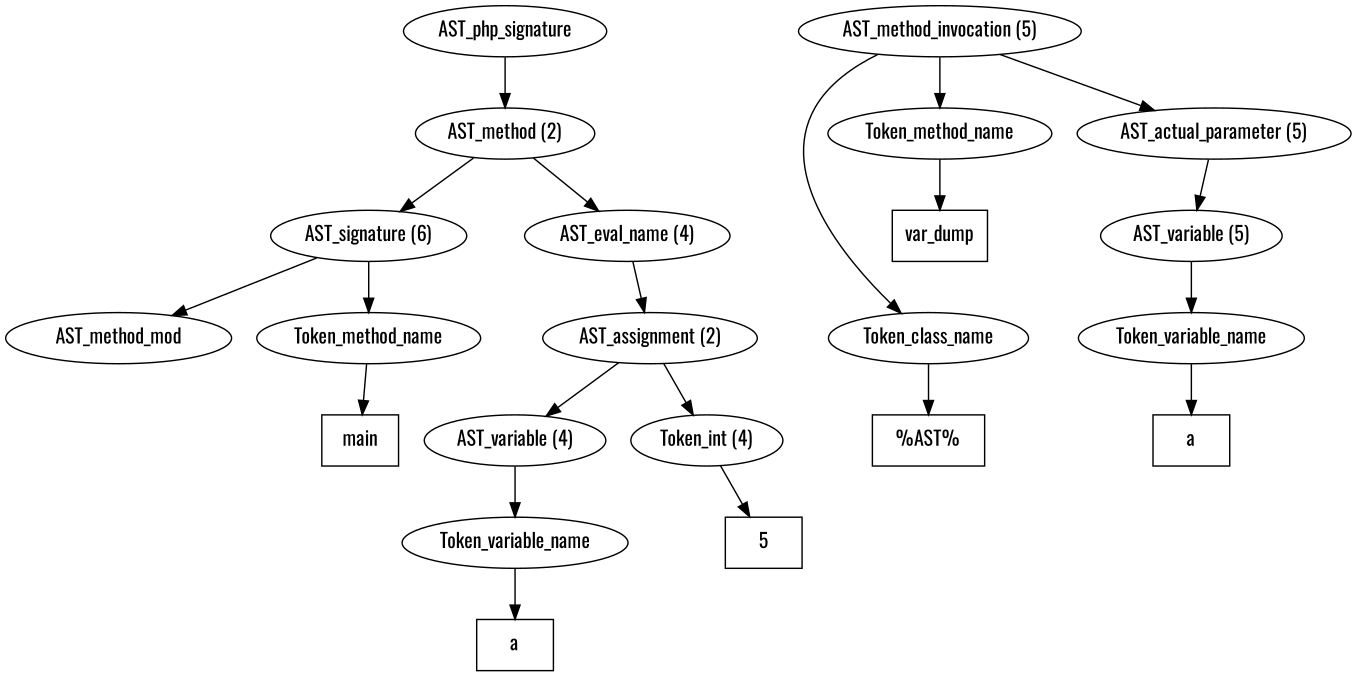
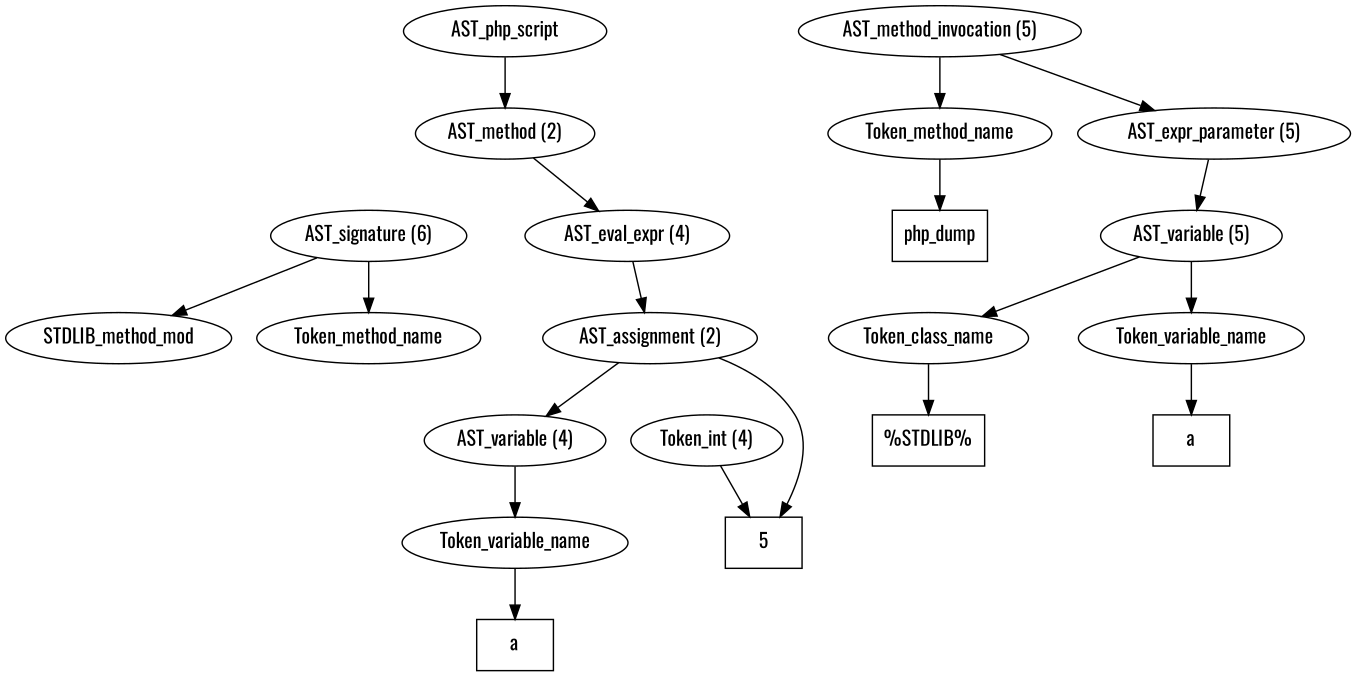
(505, 31) -> (505, 31)
(1214, 134) -> (1214, 134)
(807, 176) -> (1068, 284)
(443, 180) -> none
(627, 236) -> (627, 236)
(940, 236) -> (940, 236)
(119, 338) -> (119, 338)
(675, 383) -> (794, 414)
(360, 440) -> none
(929, 440) -> (929, 440)
